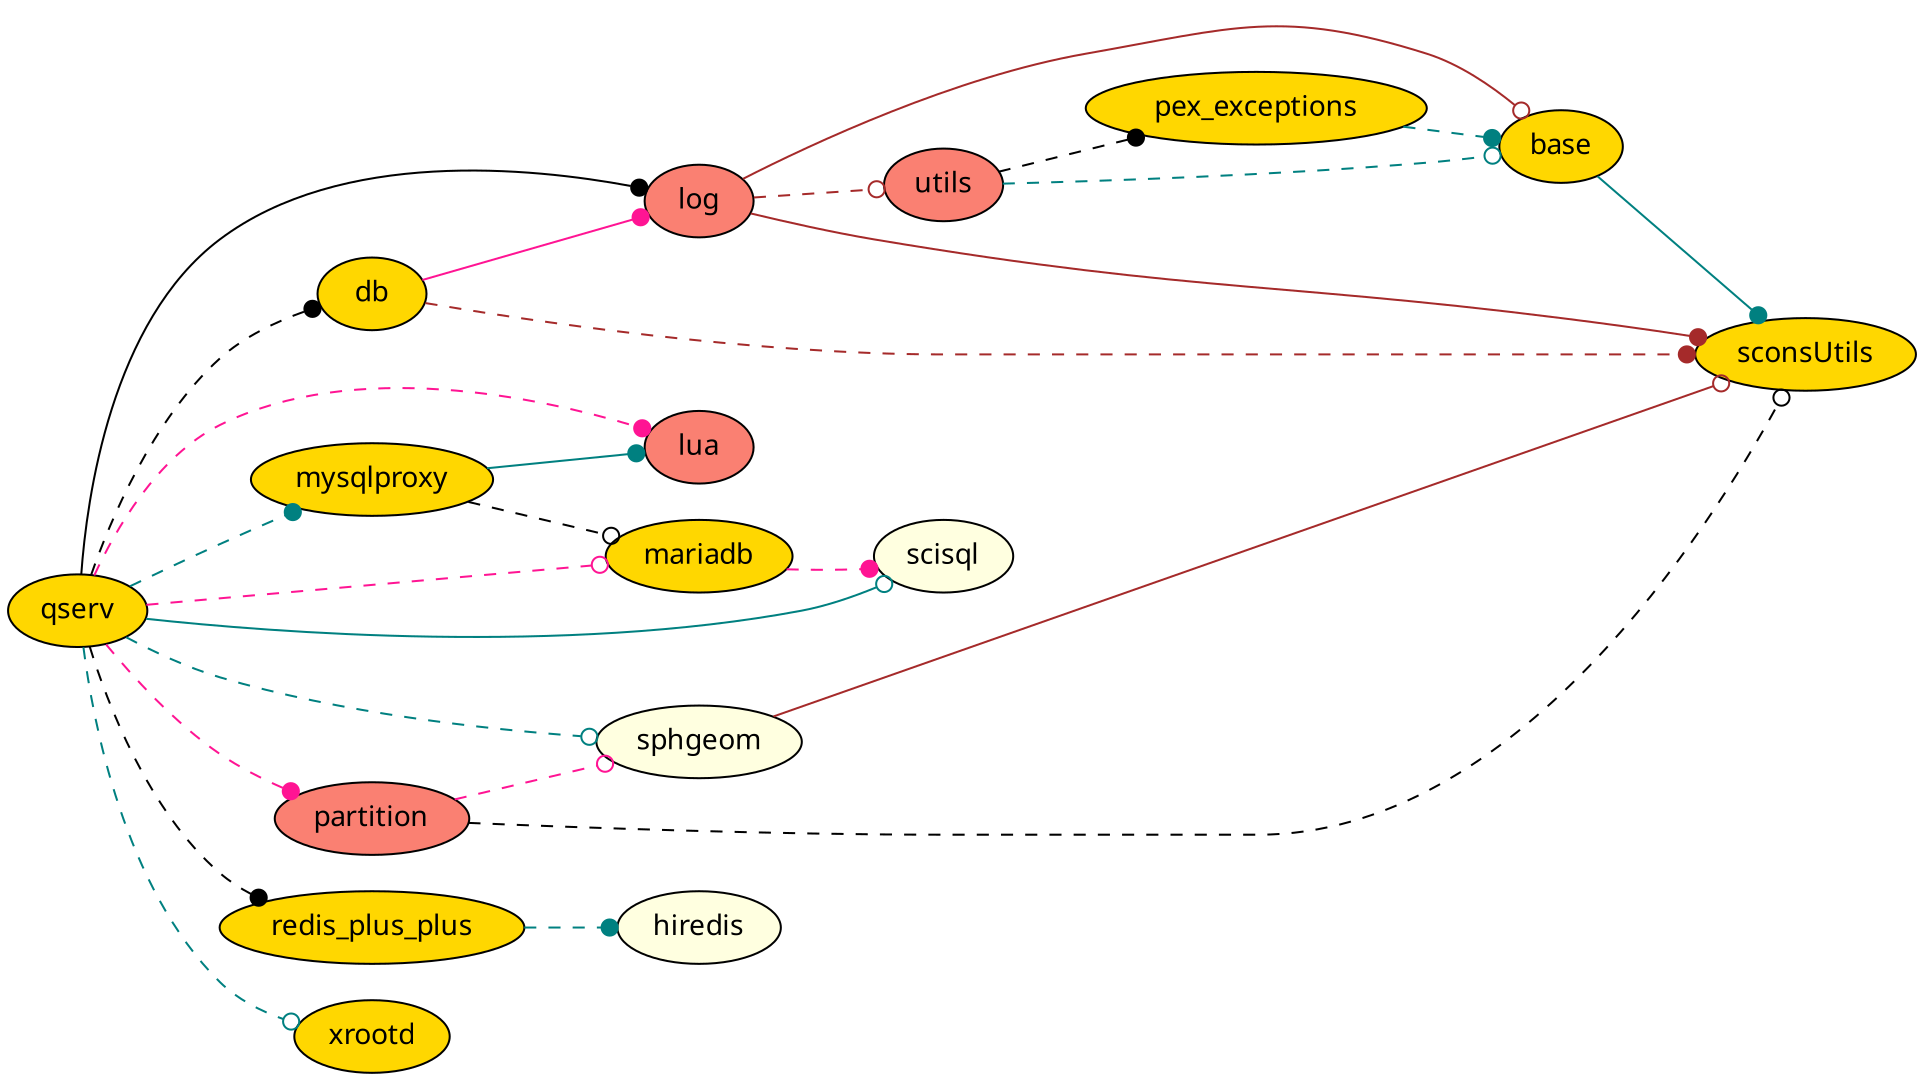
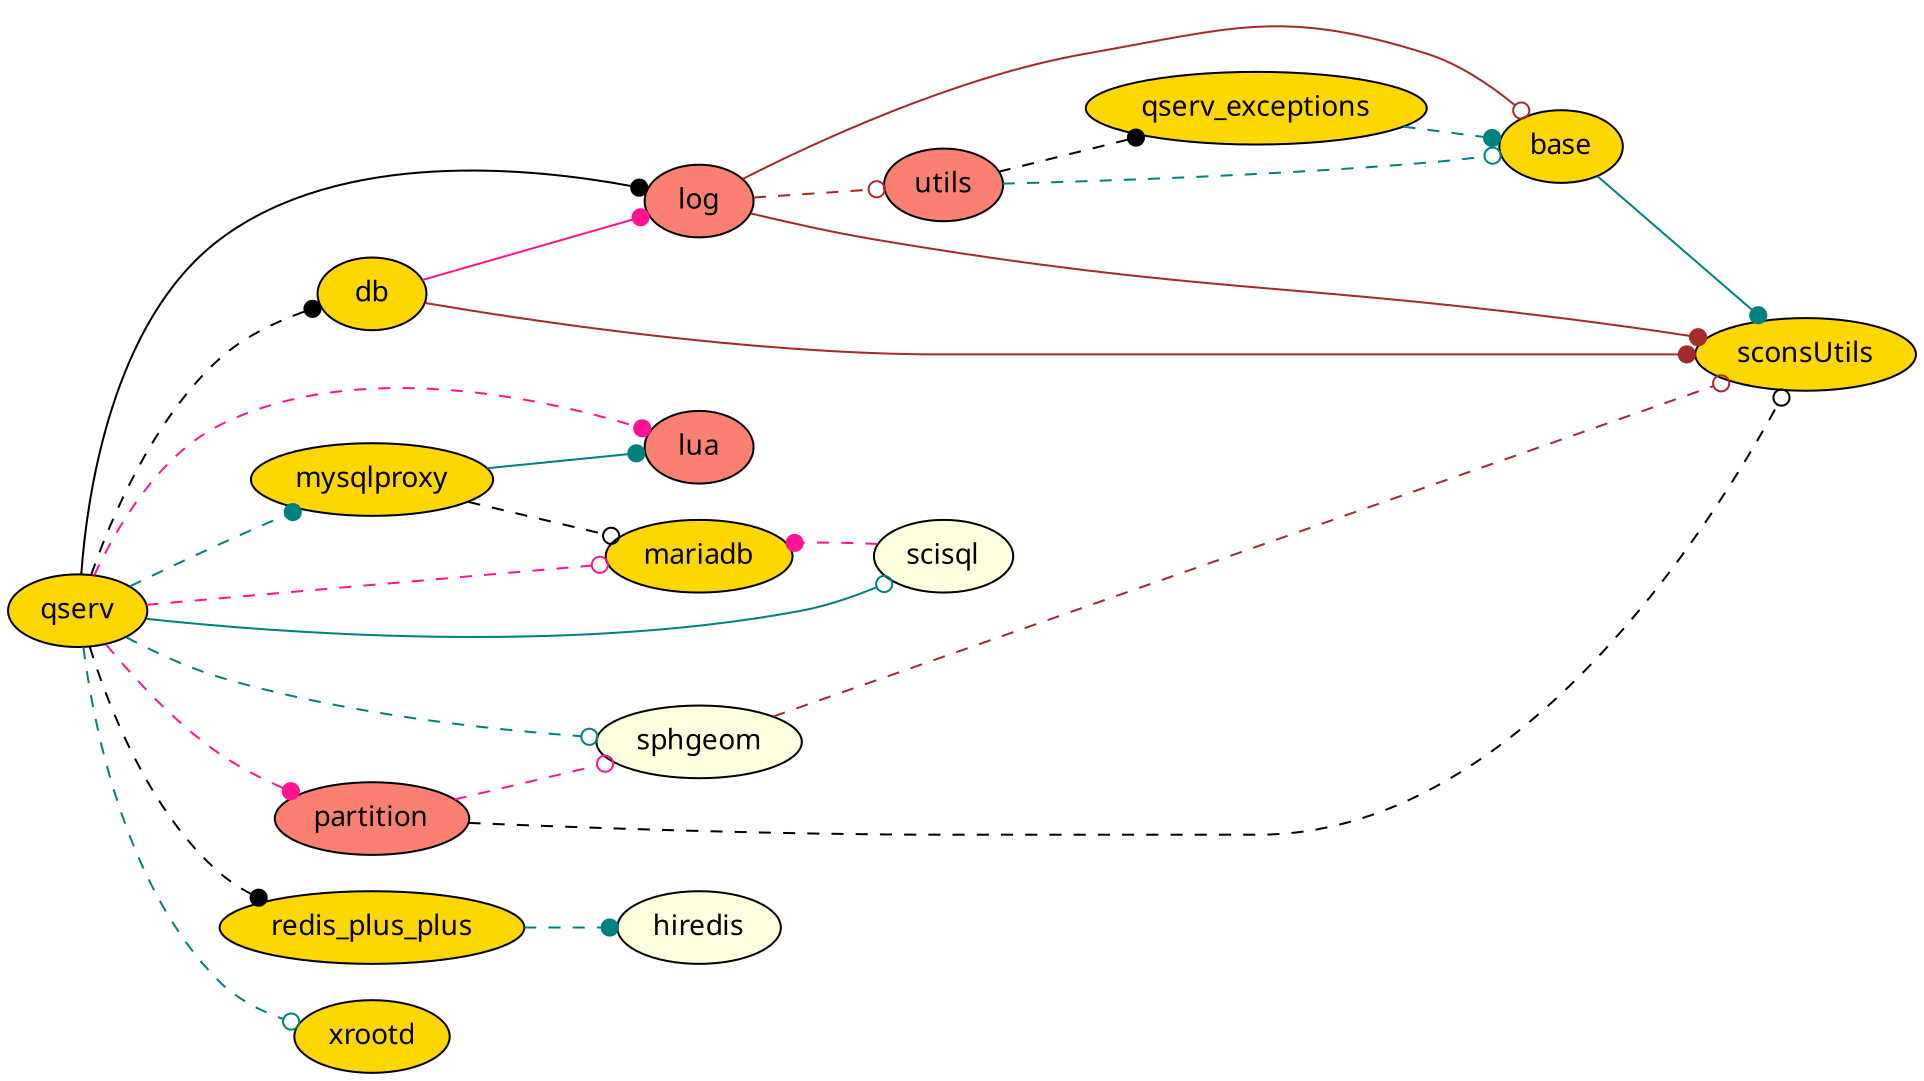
(1256, 108) -> (1256, 108)
(1050, 354) -> (1050, 354)
(1243, 551) -> (1243, 551)
(824, 570) -> (840, 543)
